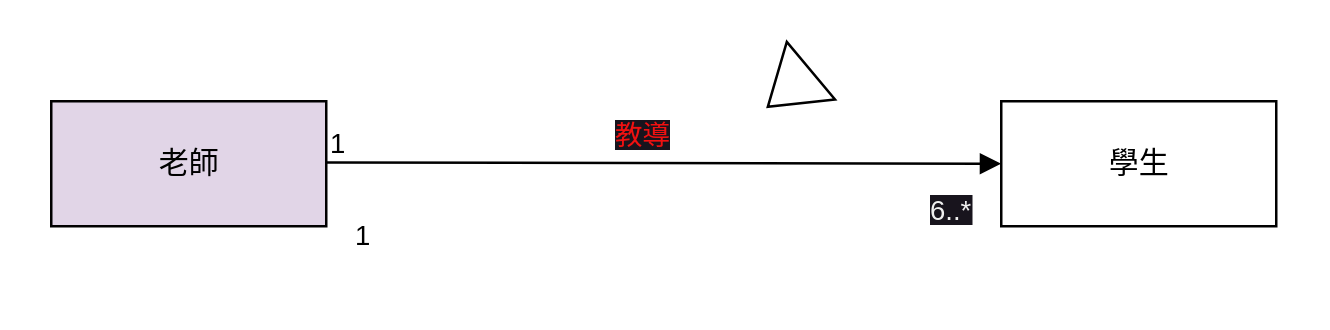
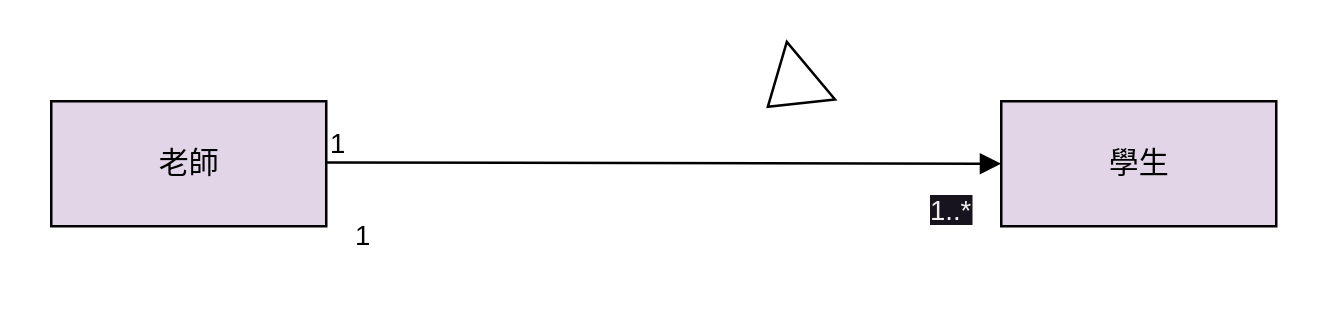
(686, 151) -> none
(1139, 164) -> (1139, 164)
(957, 212) -> (957, 212)
